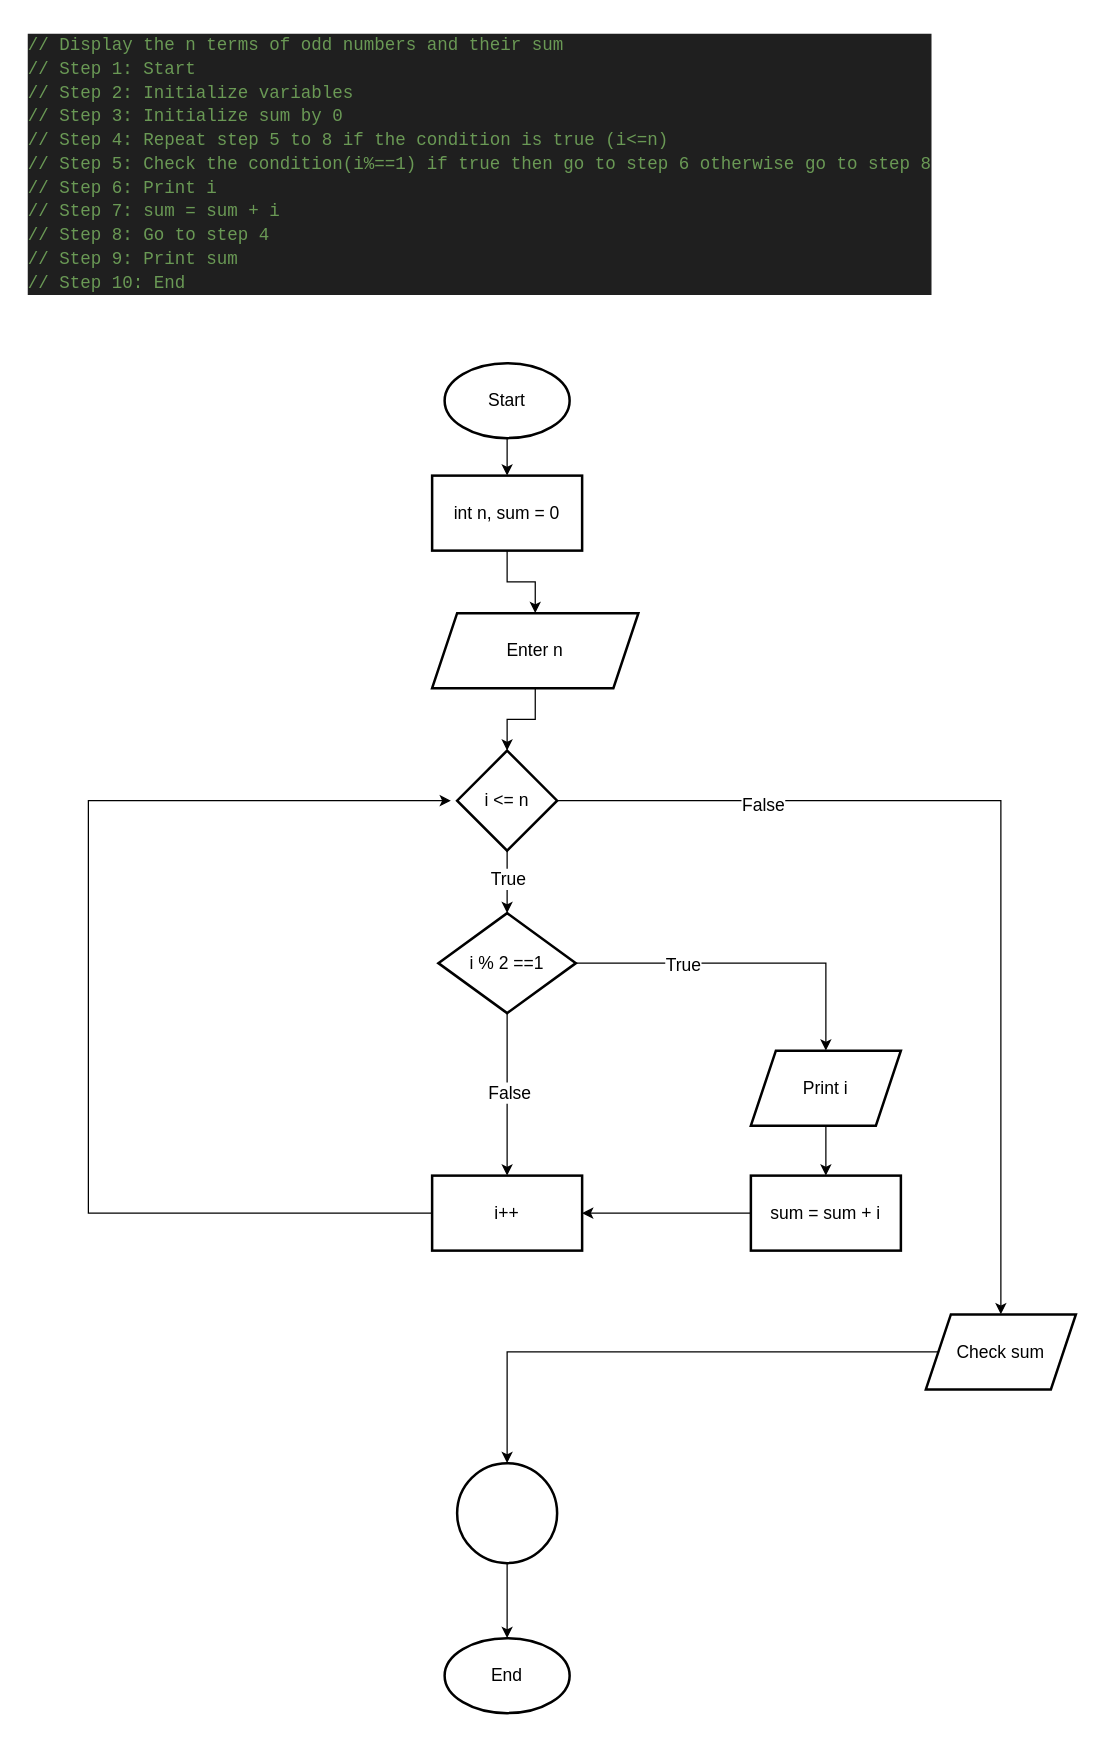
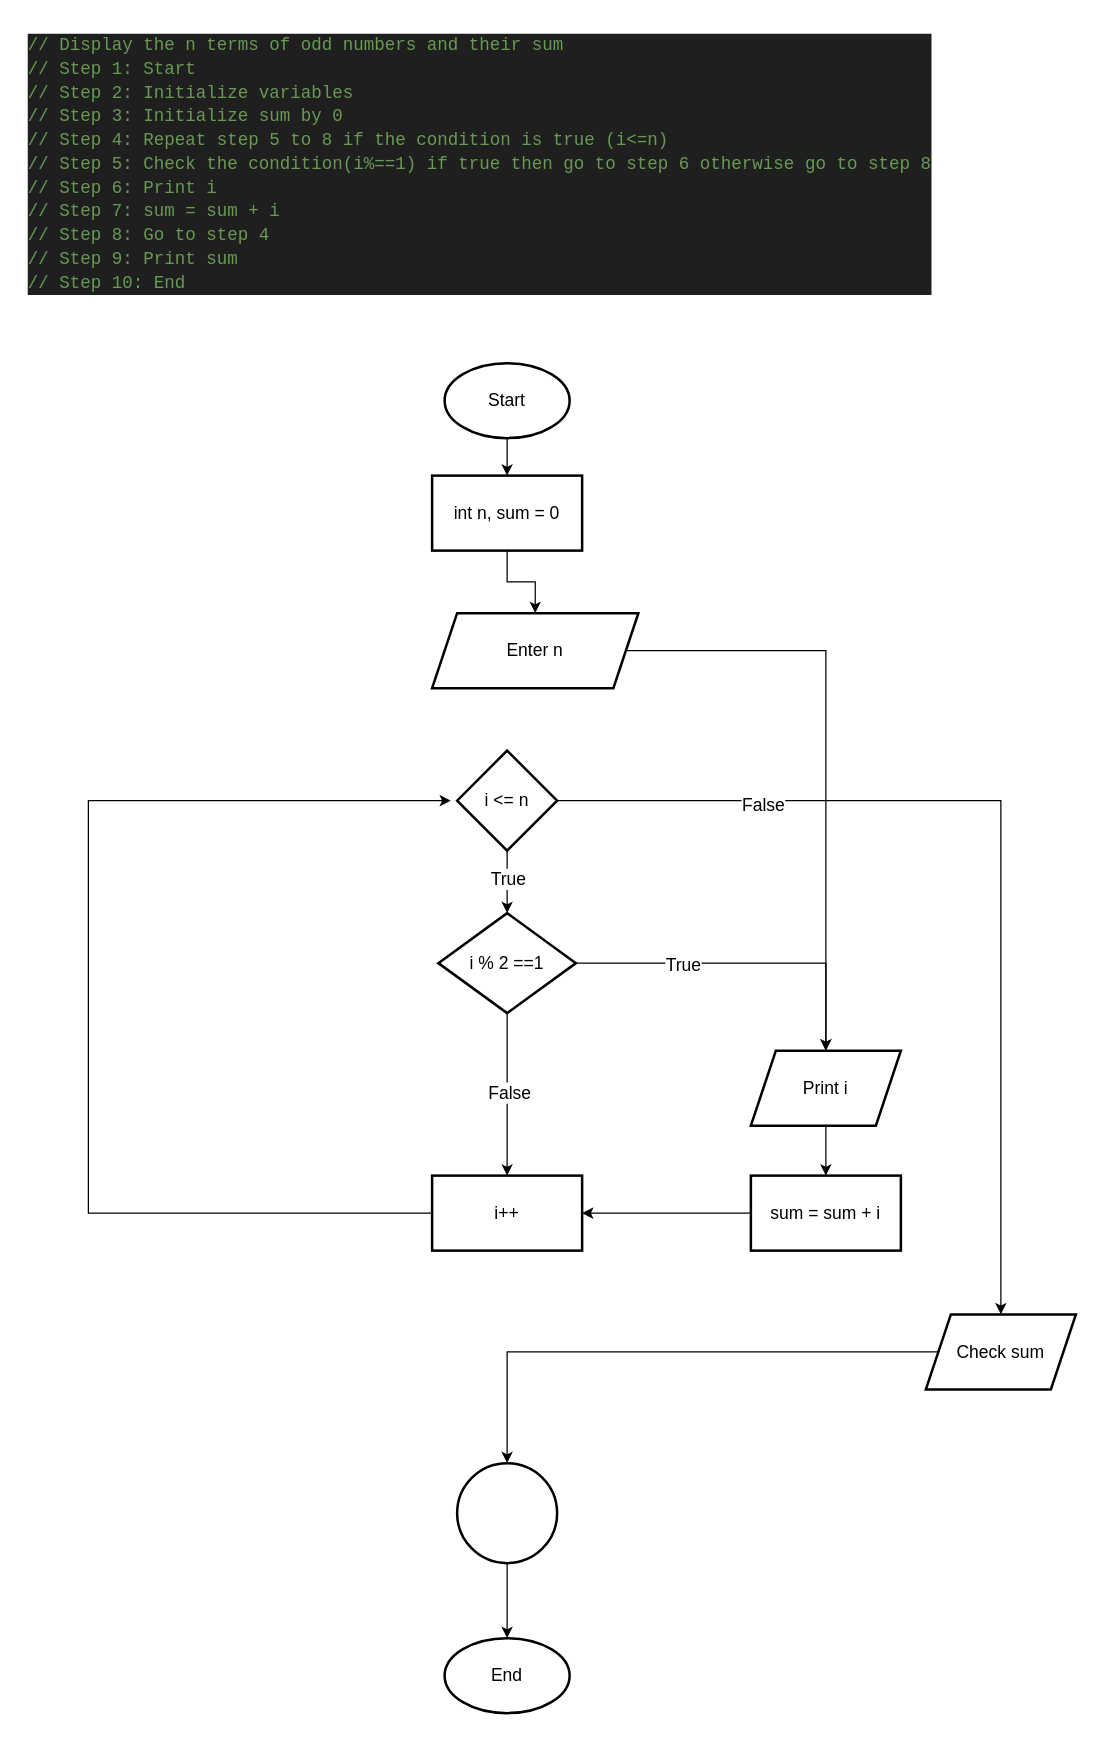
(525, 719) -> (826, 706)
